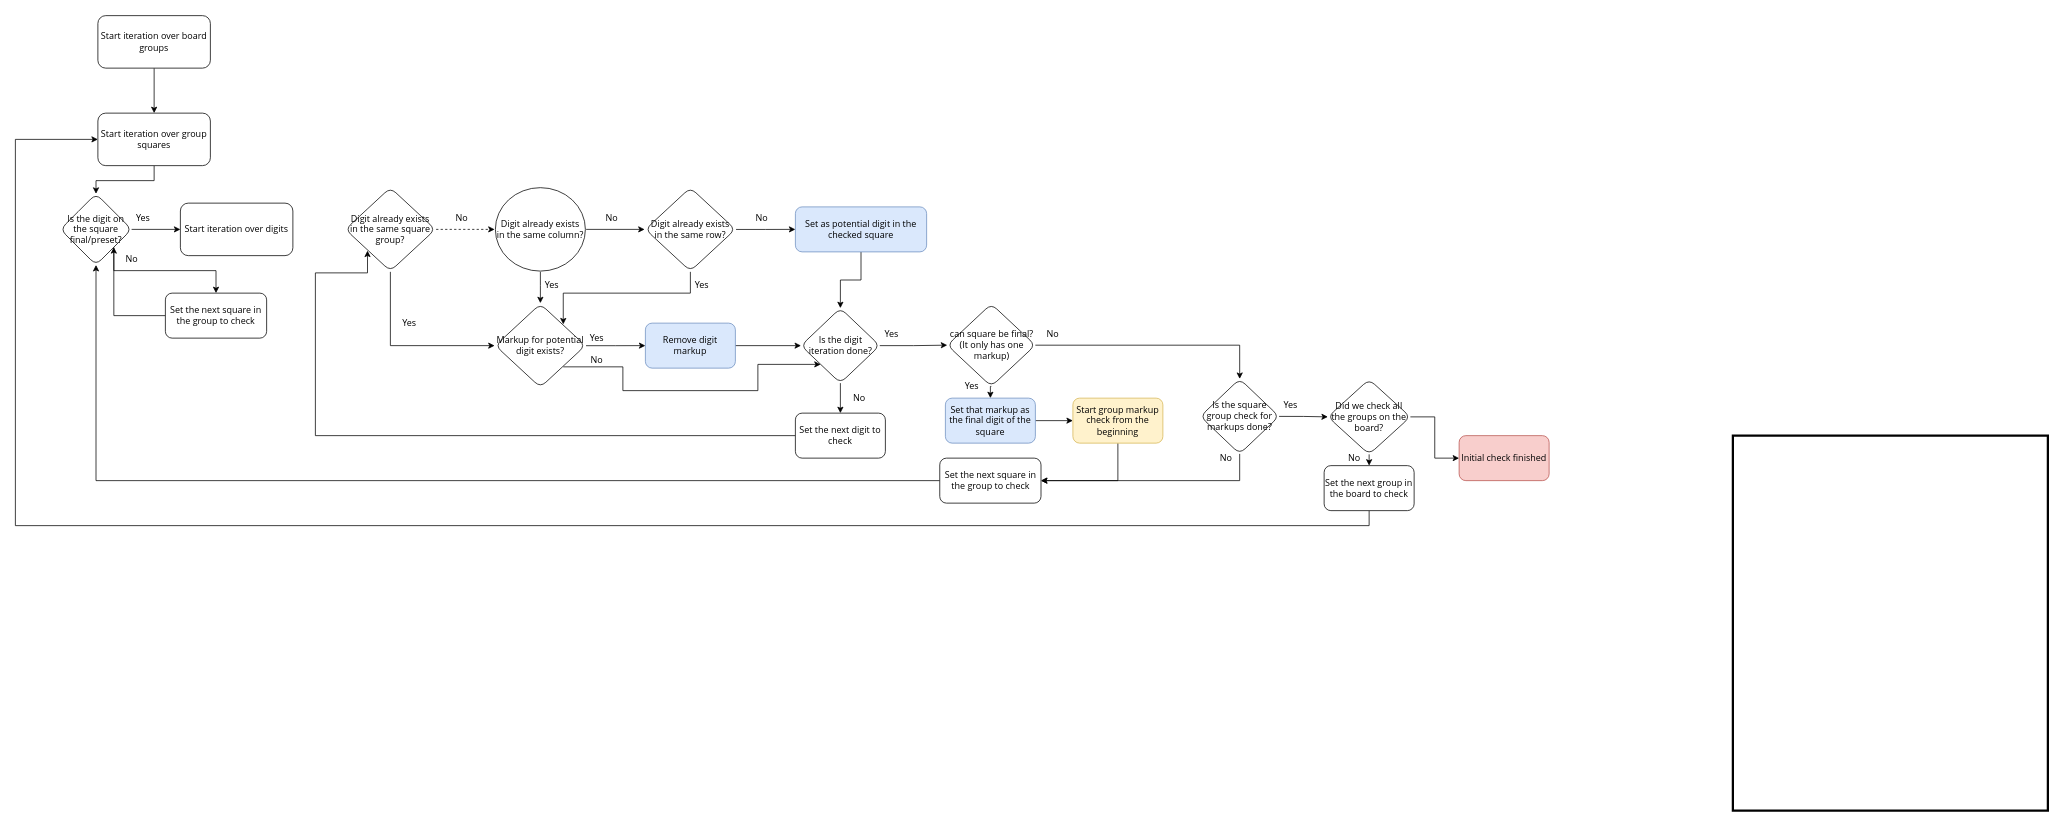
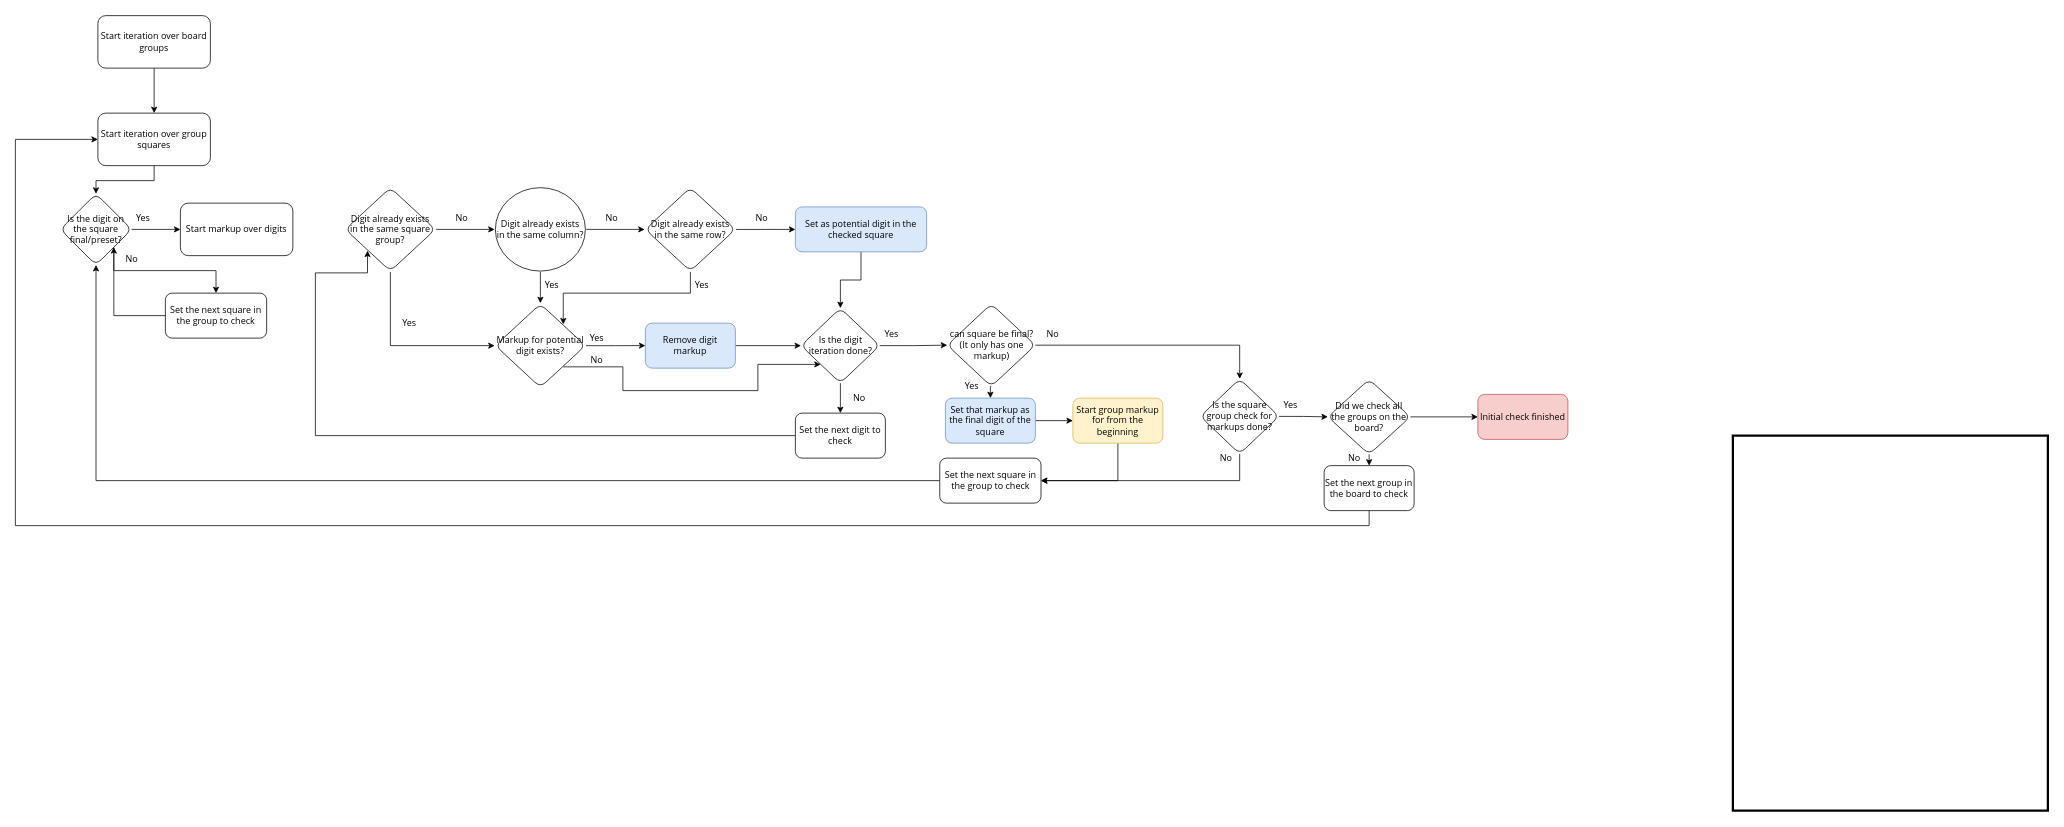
(237, 229) -> (237, 229)
(462, 229) -> (462, 229)
(1118, 420) -> (1118, 420)
(1504, 458) -> (1523, 417)
